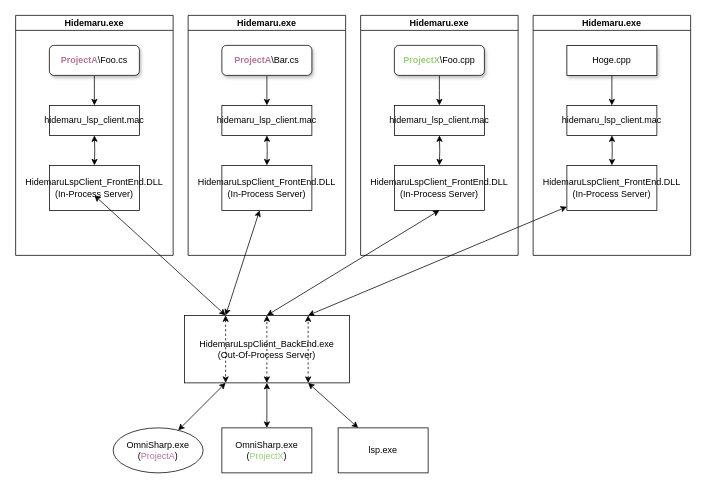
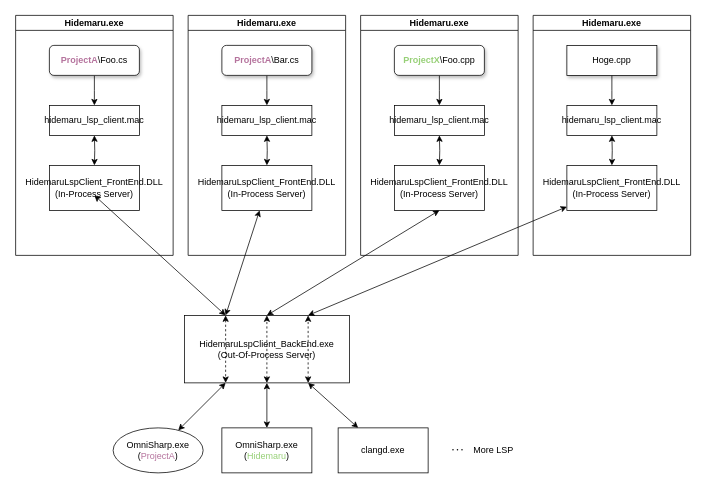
(267, 450) -> (267, 450)
(383, 450) -> (383, 450)
none -> (482, 450)
